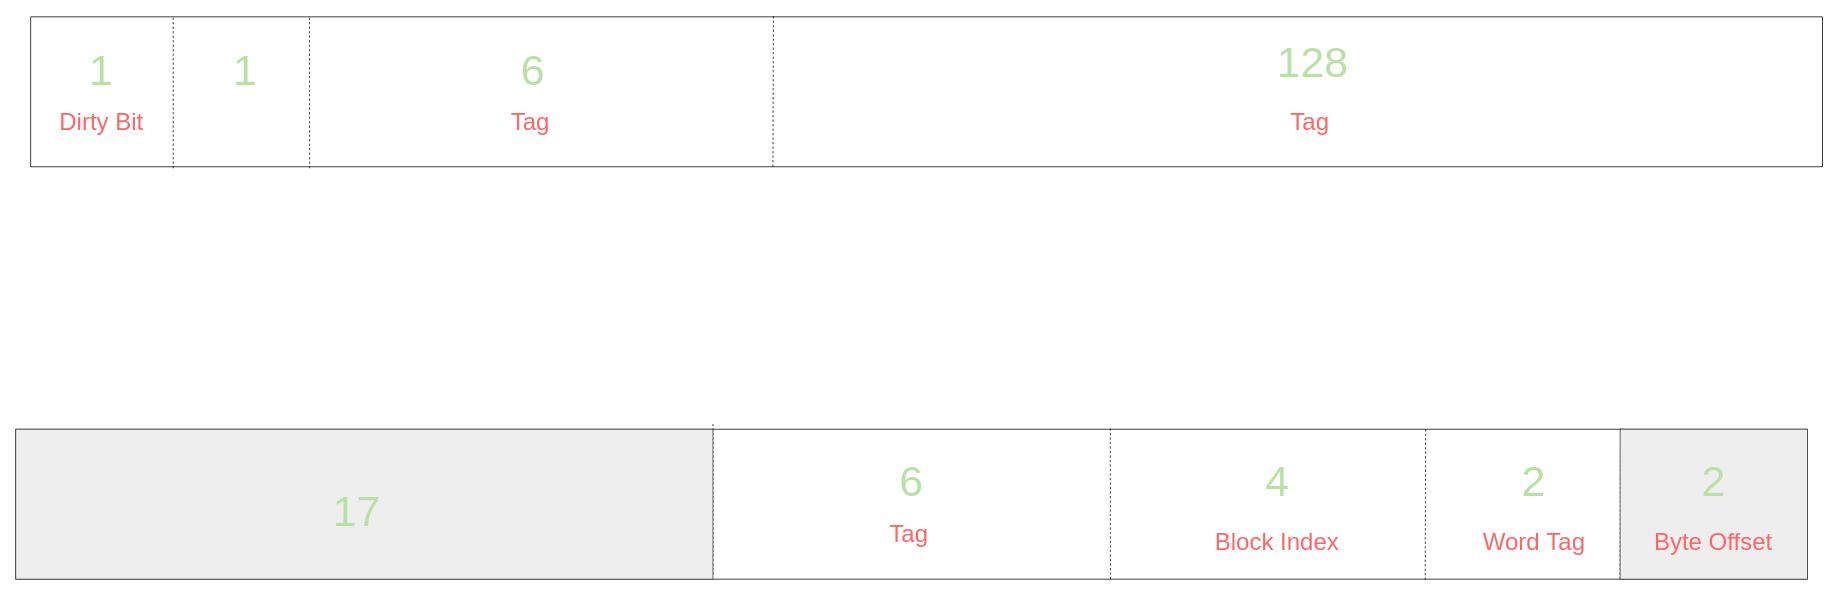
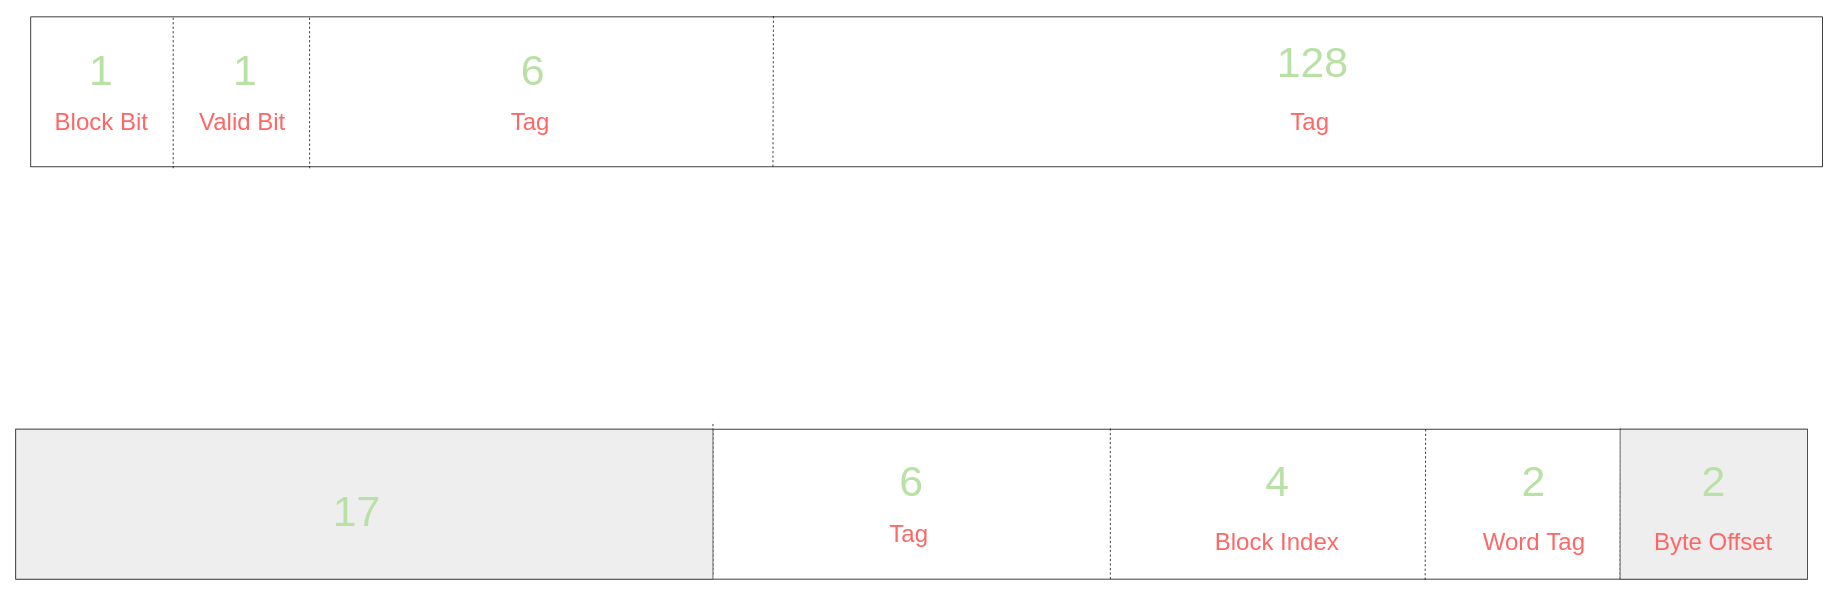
(101, 122) -> (101, 122)
none -> (242, 122)
